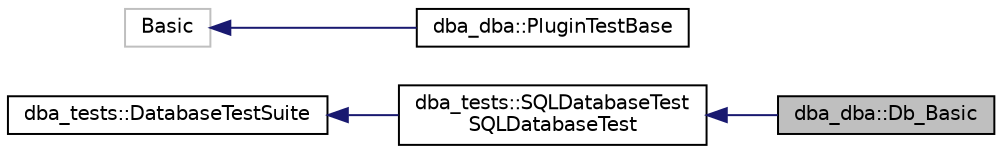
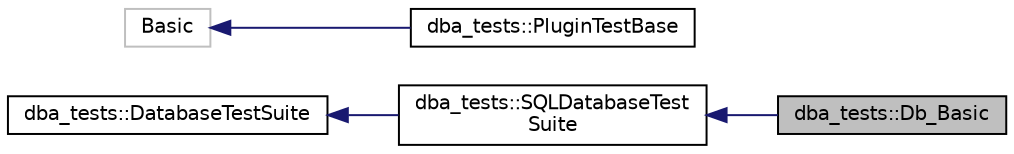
(553, 28) -> (553, 28)
(553, 115) -> (553, 115)
(886, 115) -> (892, 115)
